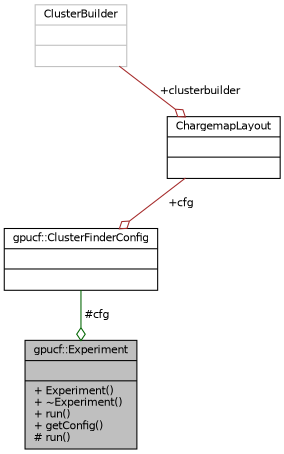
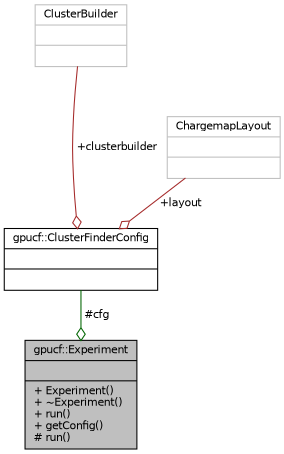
(147, 88) -> (73, 141)
(224, 148) -> (224, 148)
(179, 203) -> (179, 203)
